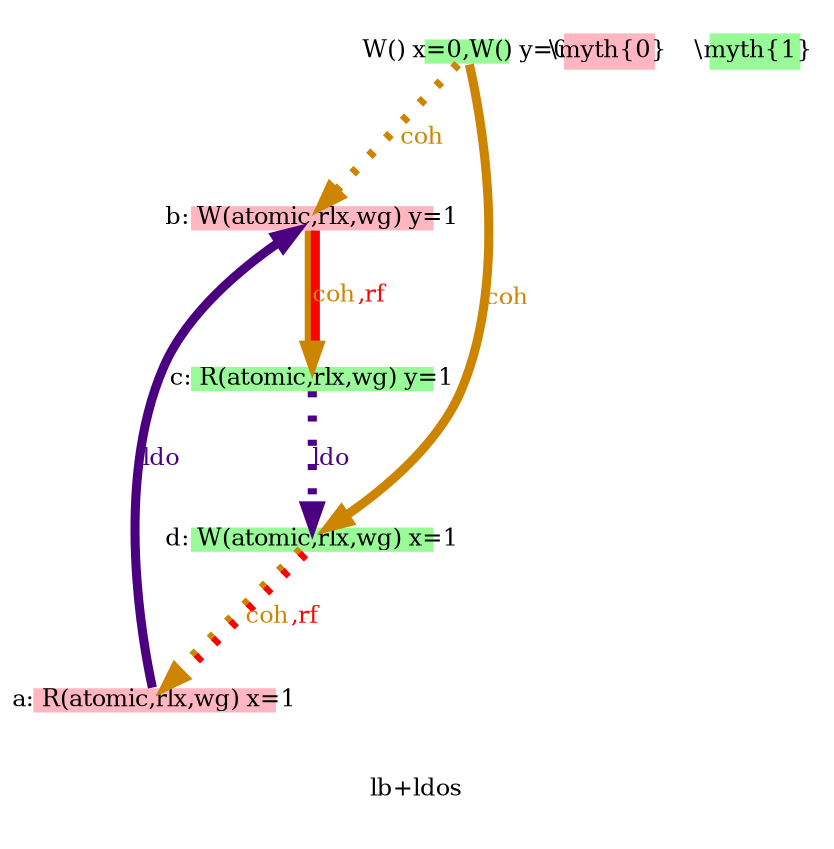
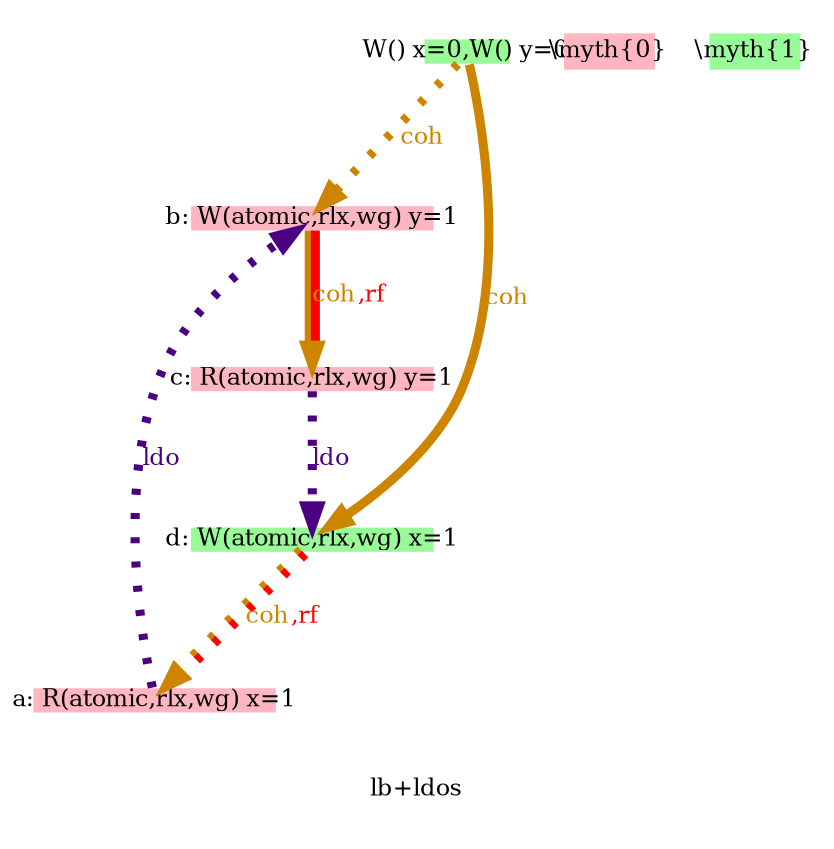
(312, 379) -> (312, 379)
(143, 441) -> (143, 441)
